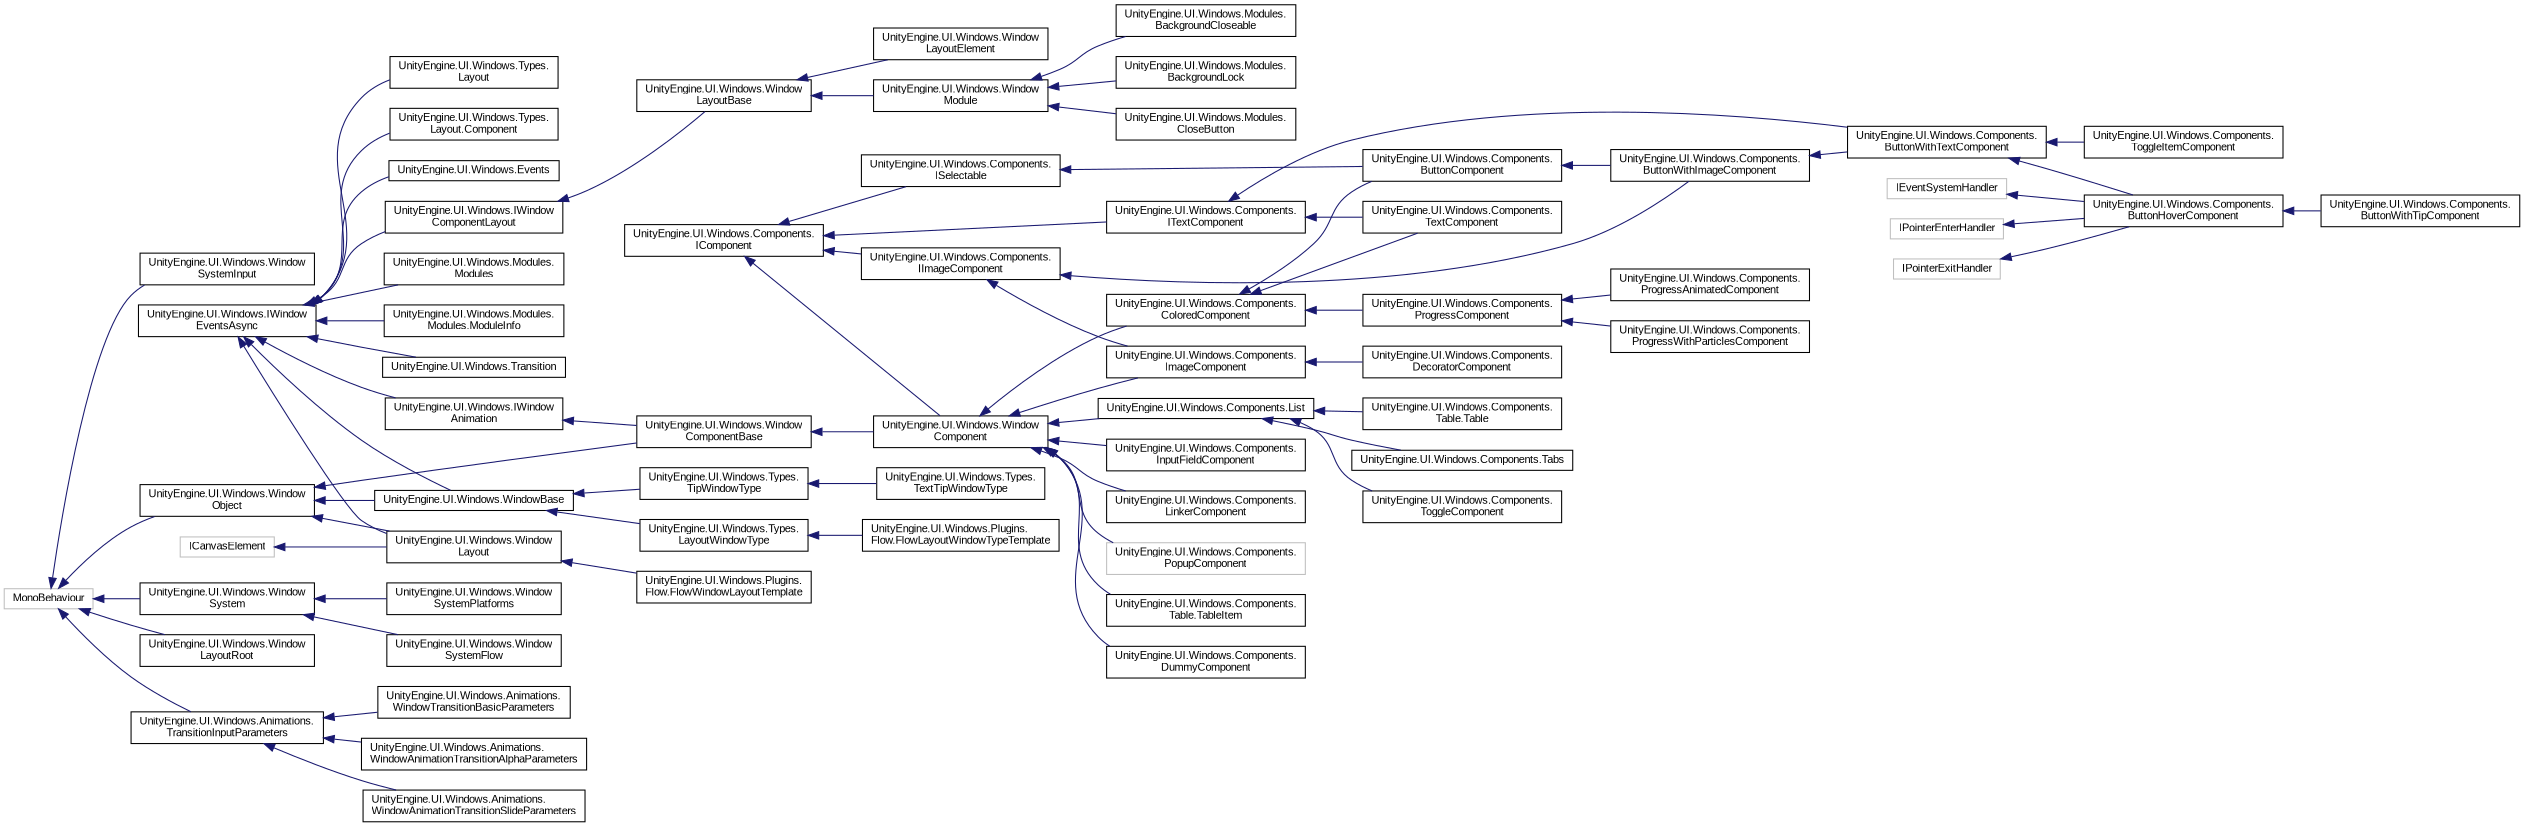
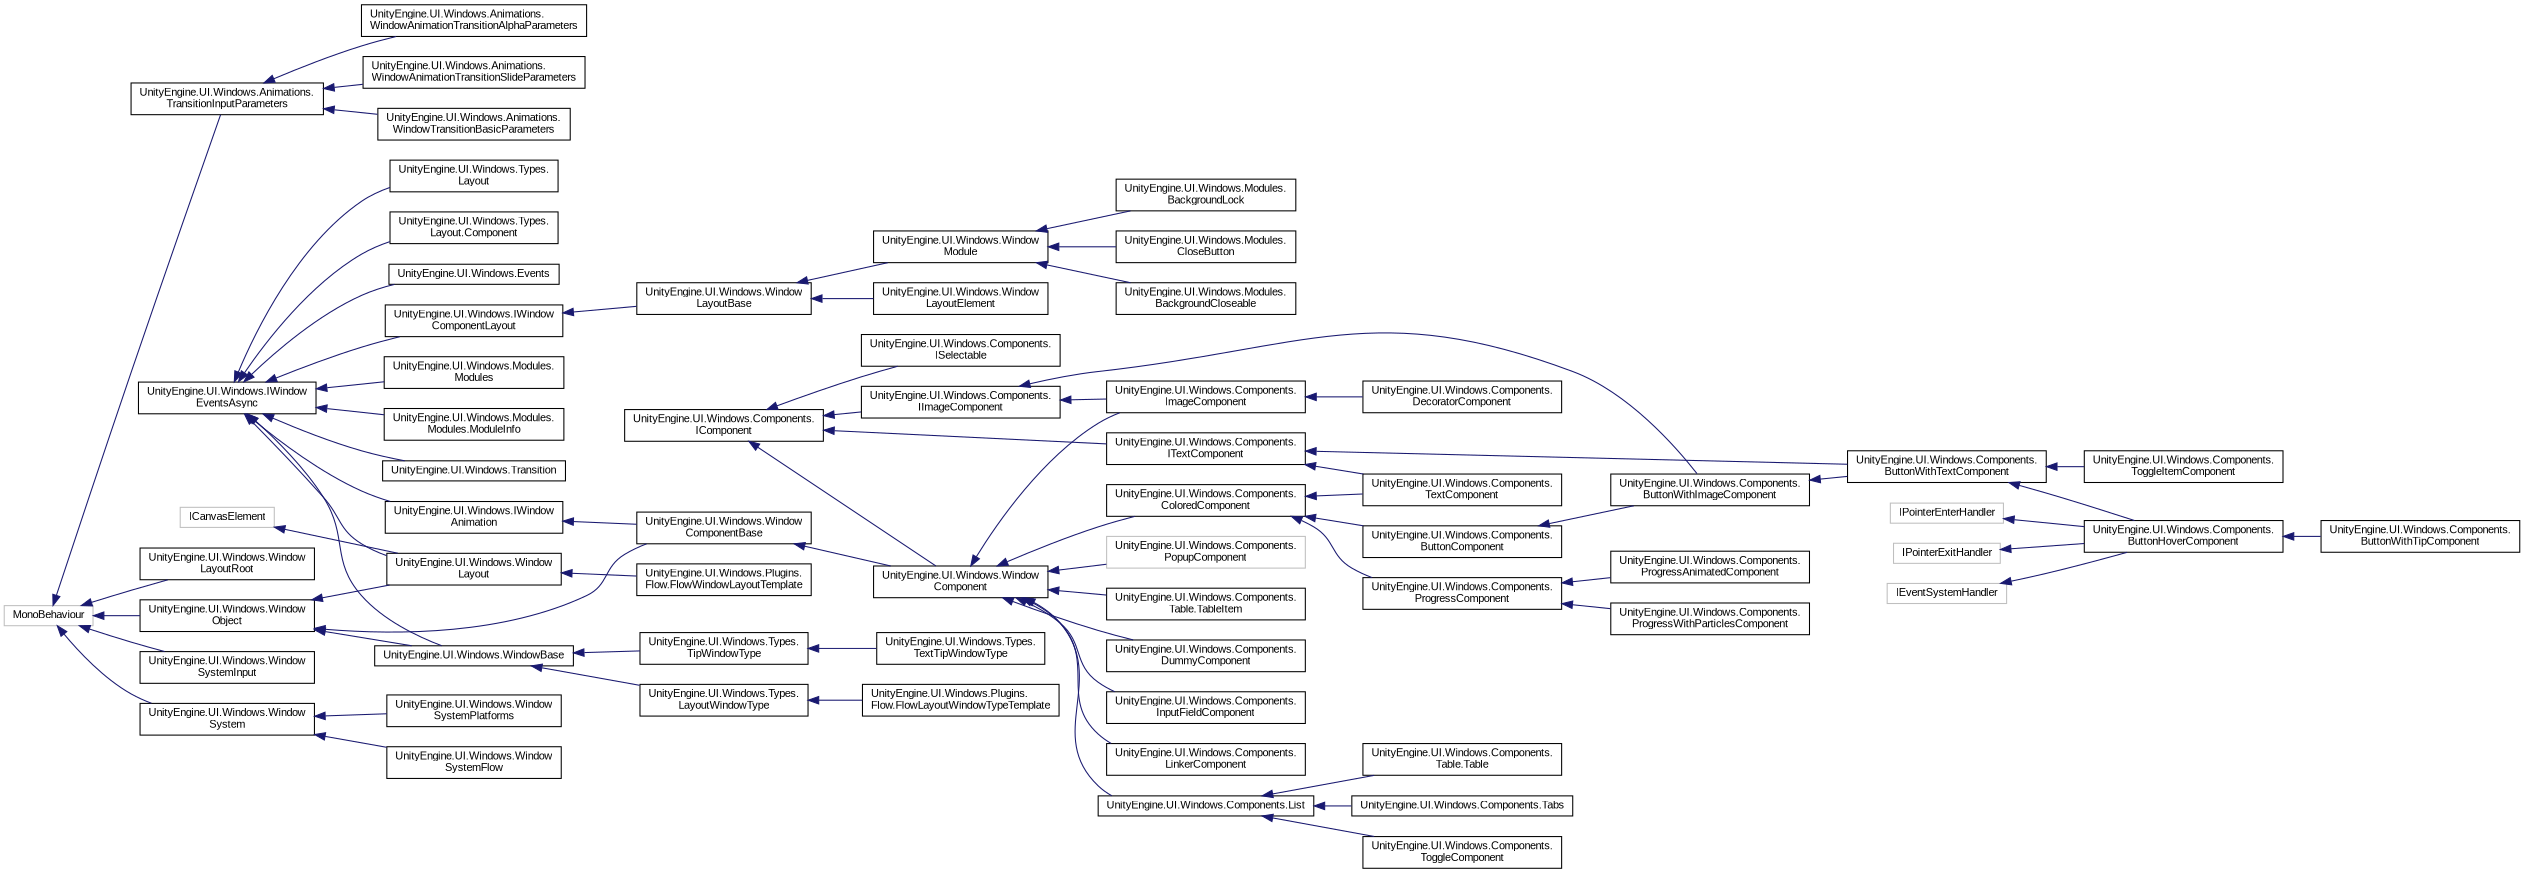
(1217, 168) -> none
